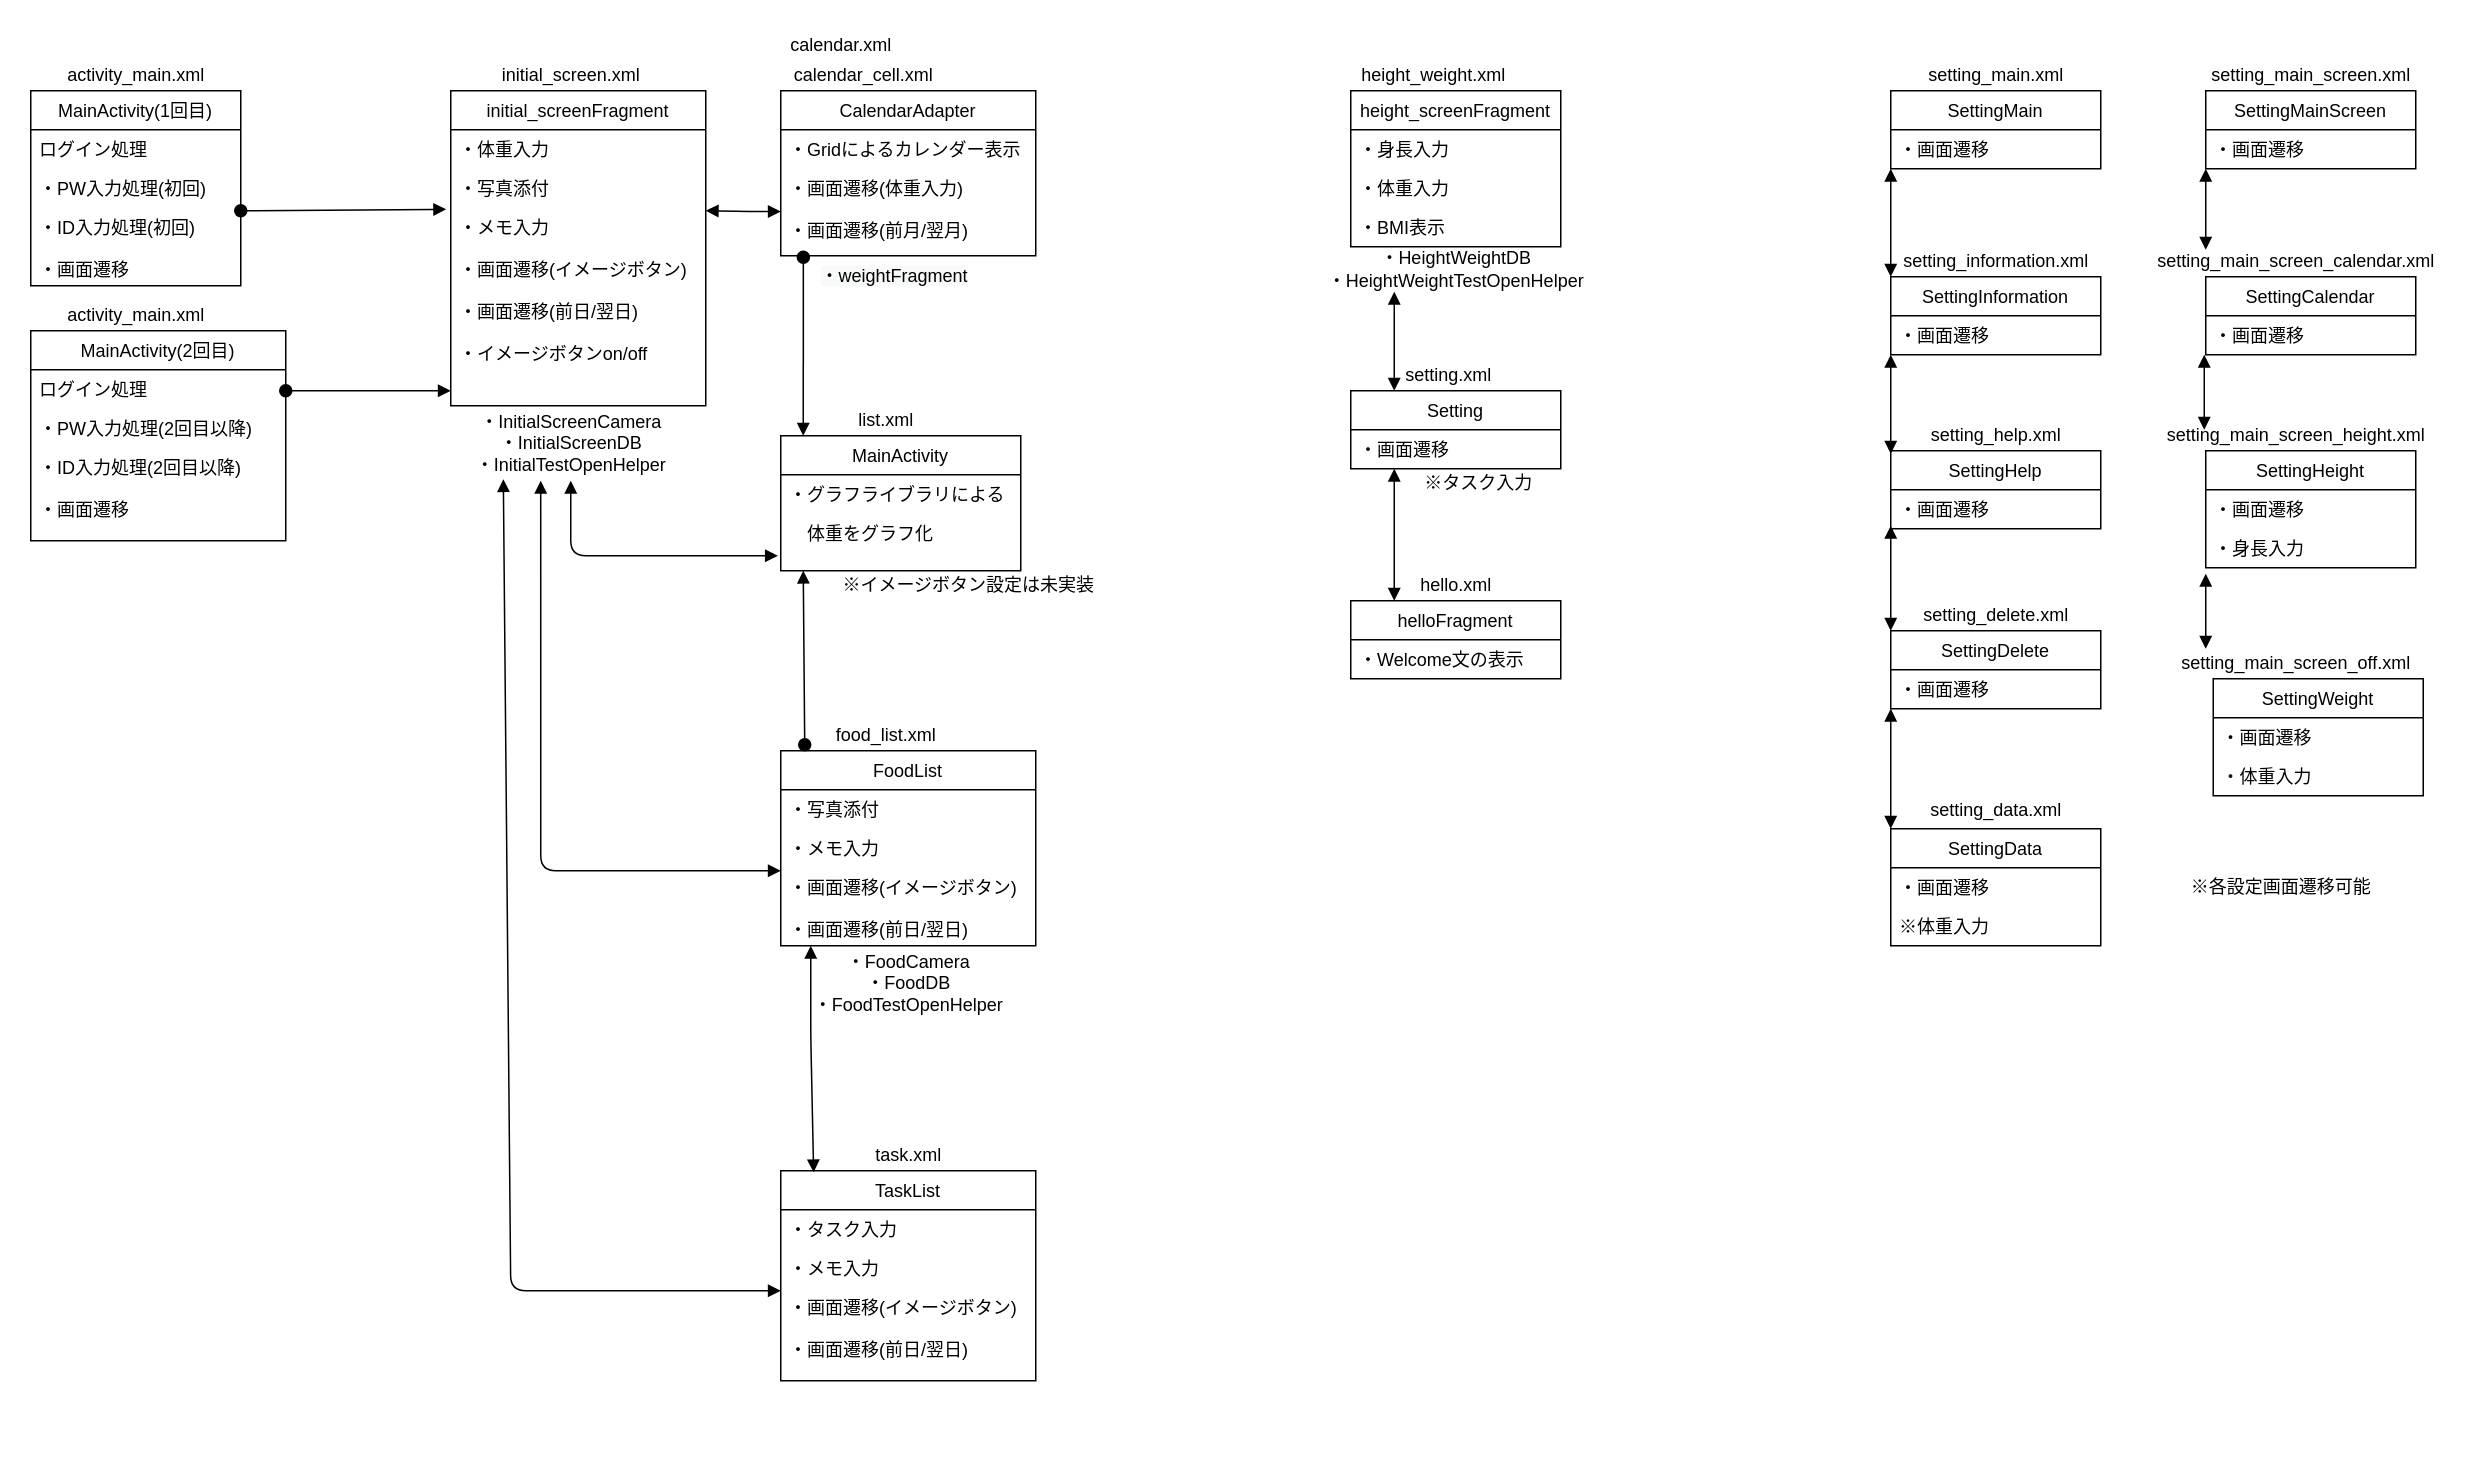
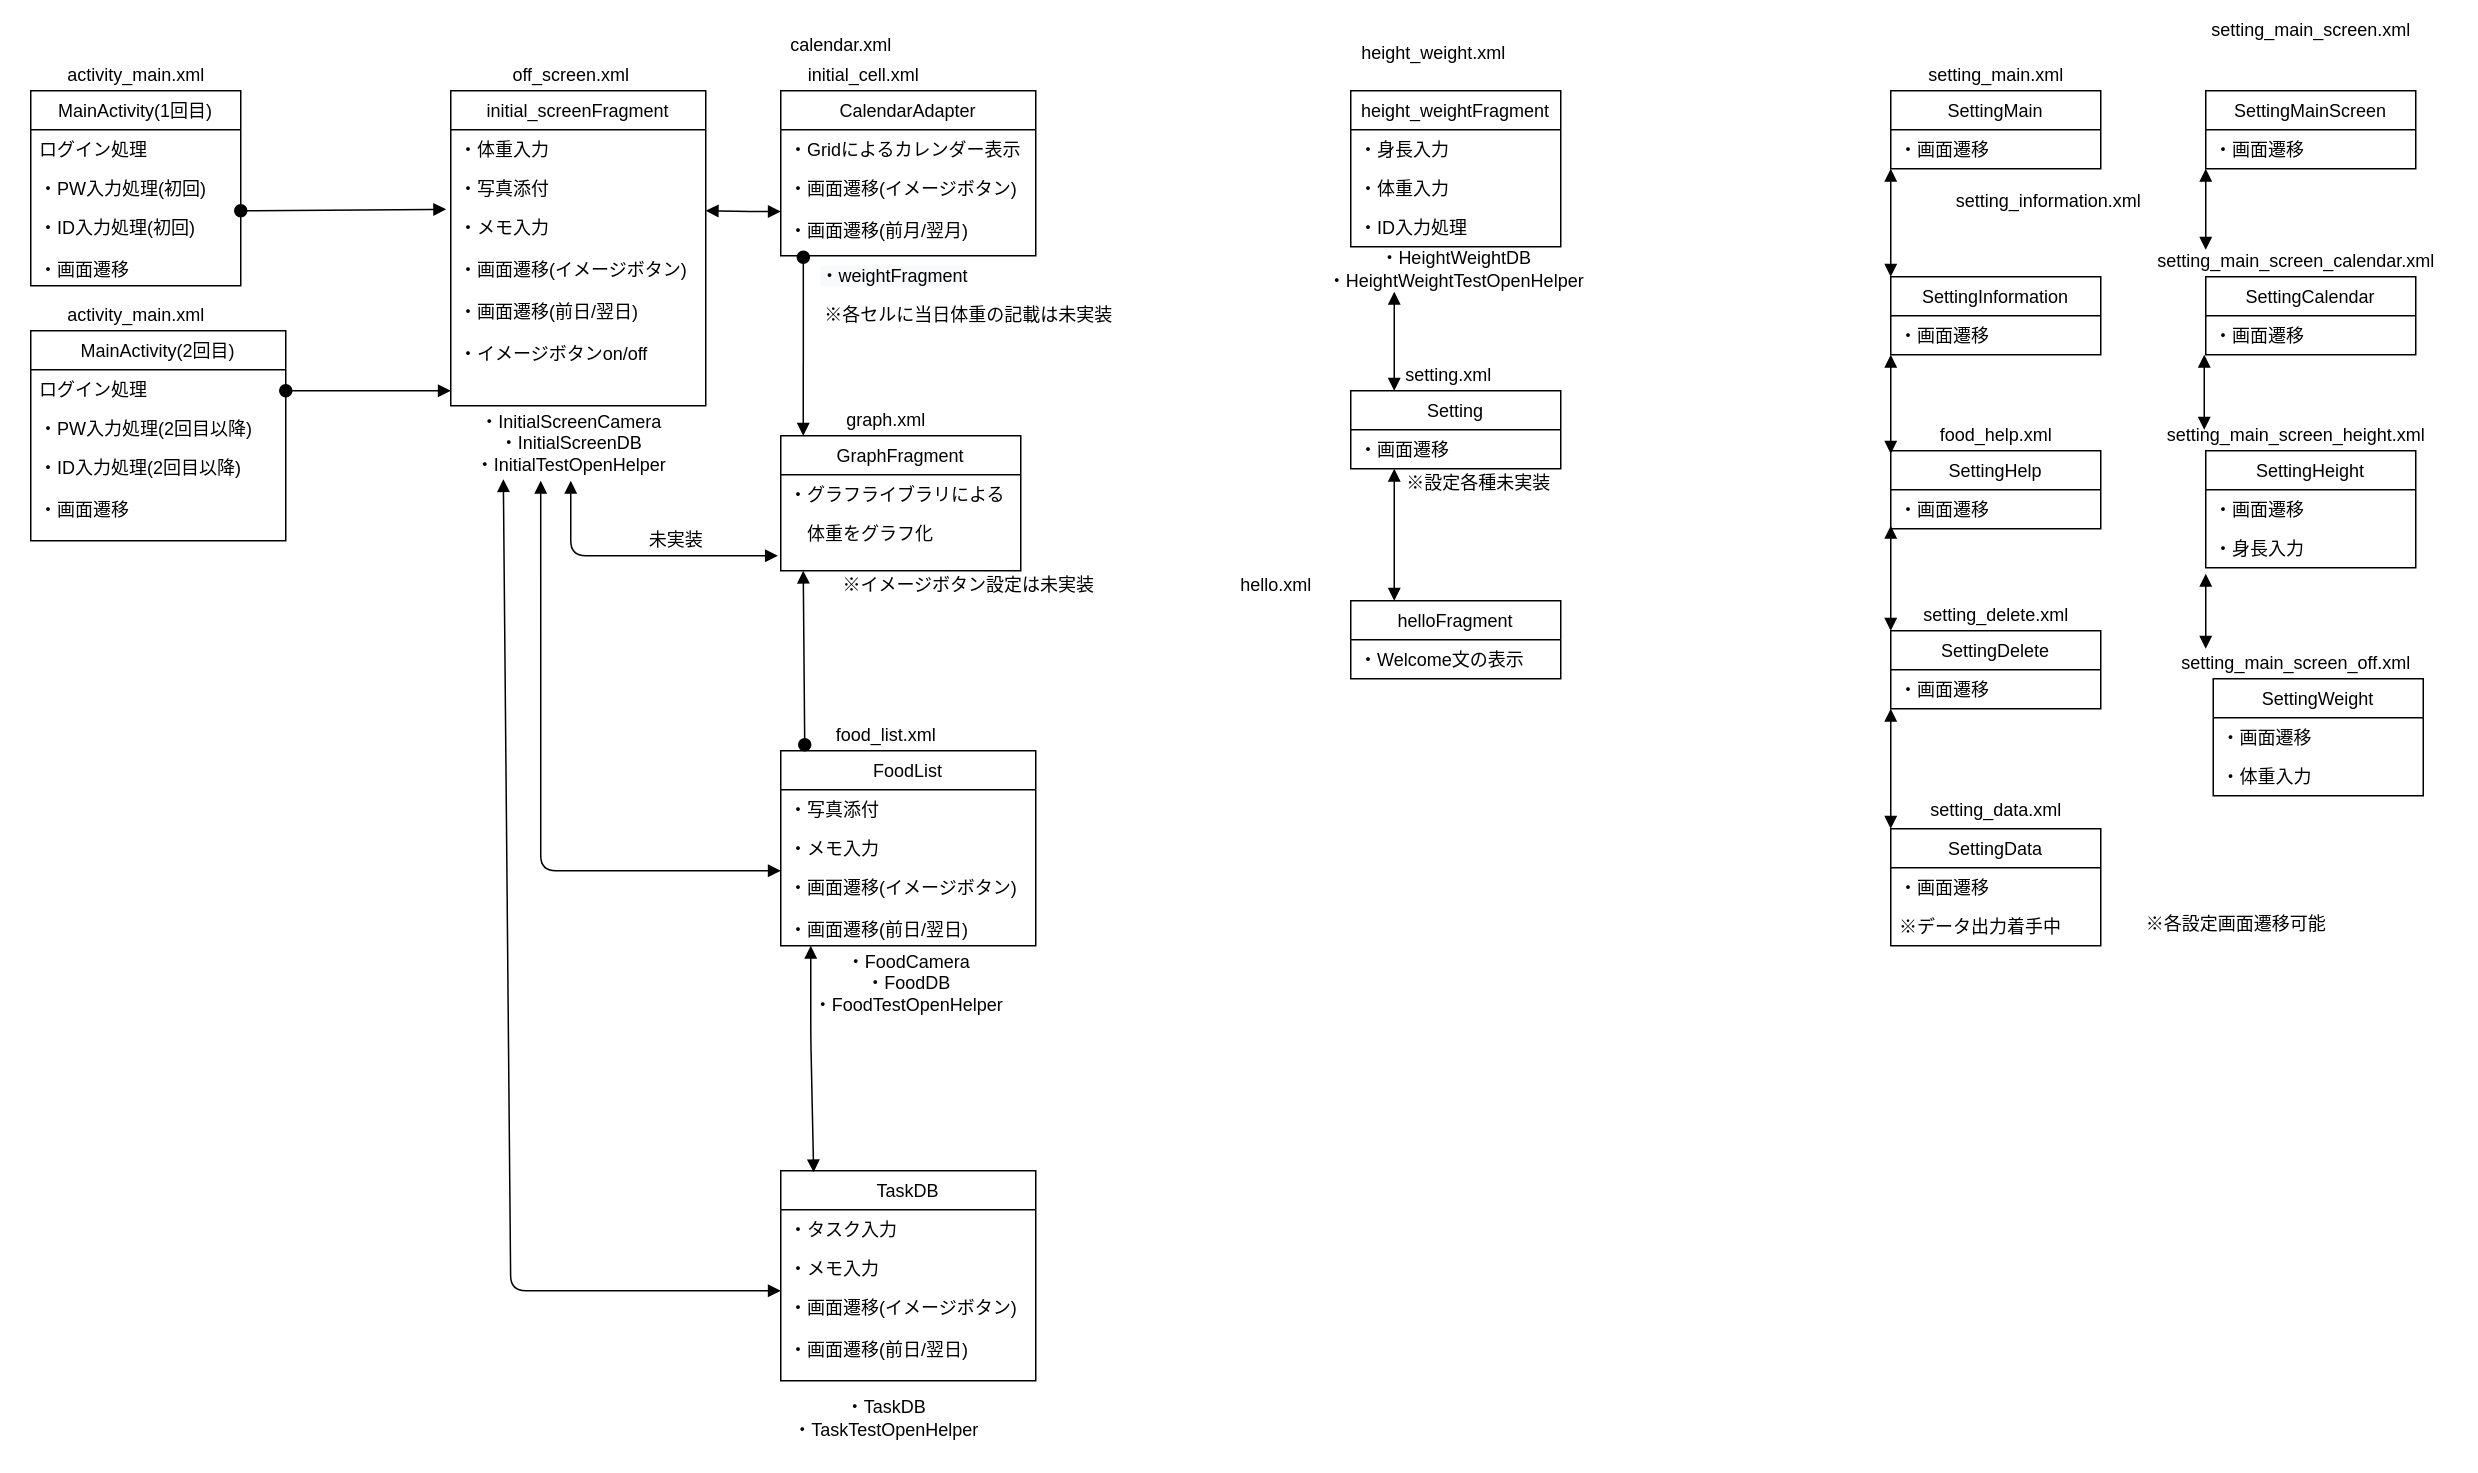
(572, 76) -> (572, 76)
(864, 76) -> (864, 76)
(1433, 76) -> (1433, 53)
(2311, 76) -> (2311, 31)
(1455, 111) -> (1455, 111)
(880, 189) -> (907, 189)
(1401, 228) -> (1414, 228)
(1996, 262) -> (2048, 202)
none -> (968, 316)
(887, 421) -> (887, 421)
(1997, 436) -> (1997, 436)
(900, 456) -> (900, 456)
(1479, 484) -> (1479, 484)
none -> (676, 541)
(1456, 586) -> (1276, 586)
(2281, 887) -> (2236, 925)
(1940, 927) -> (1976, 927)
(908, 1156) -> none
(908, 1191) -> (908, 1191)
none -> (886, 1418)
